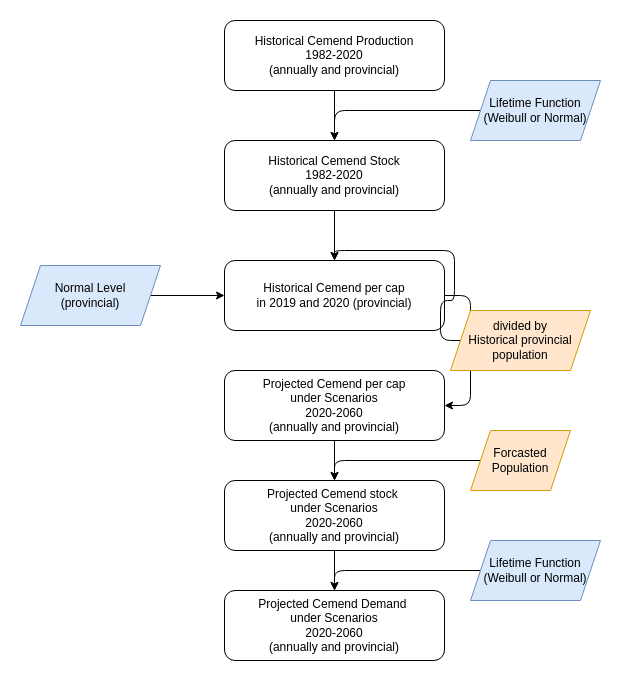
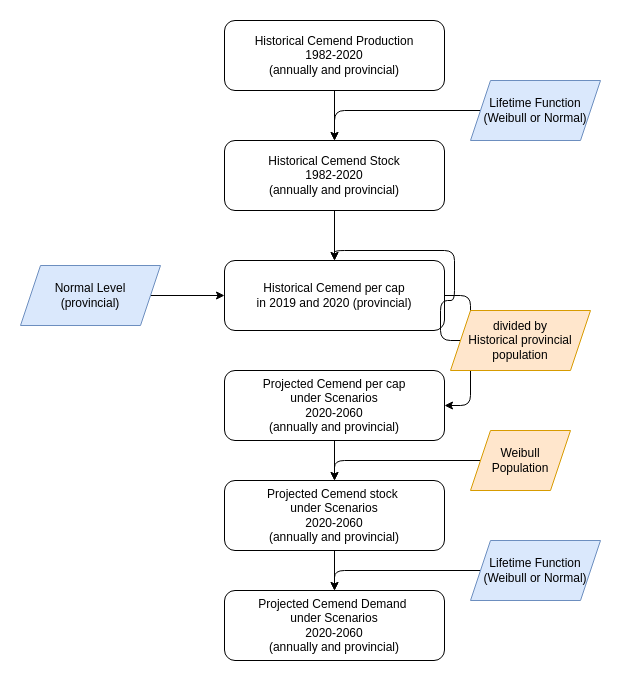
(521, 461) -> (521, 461)
